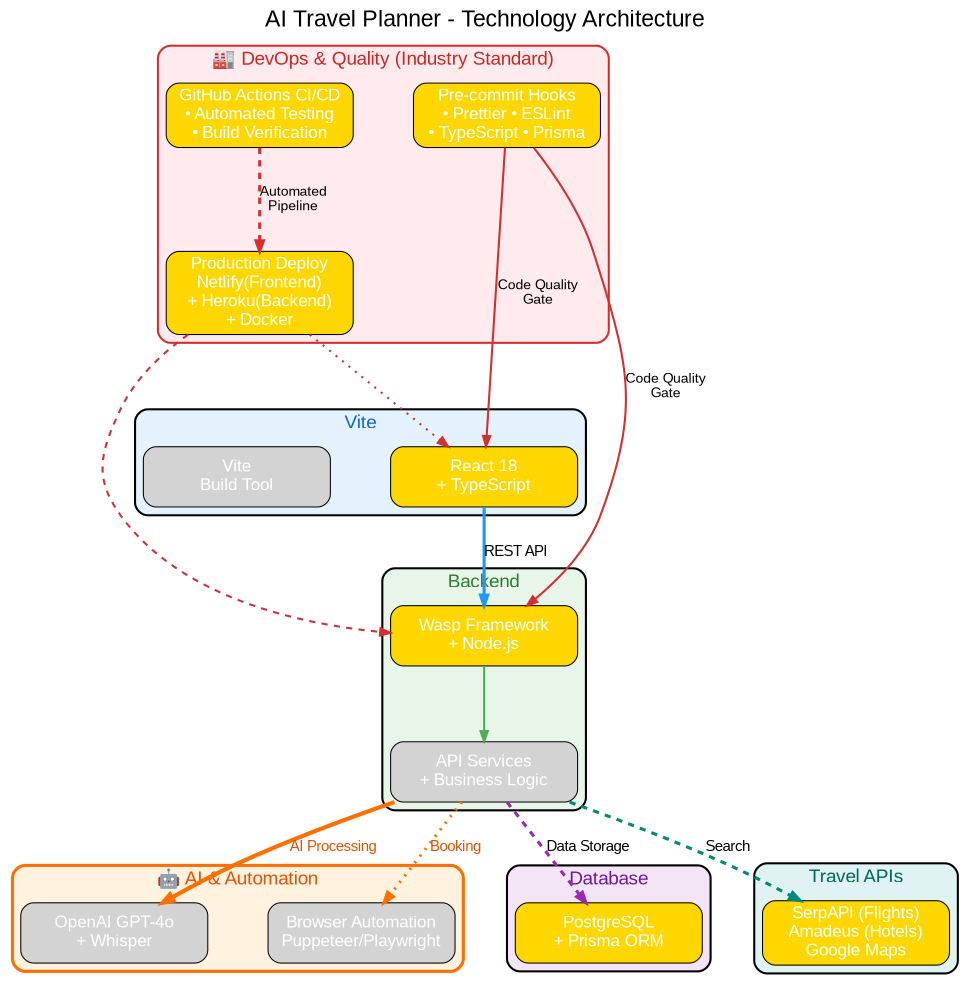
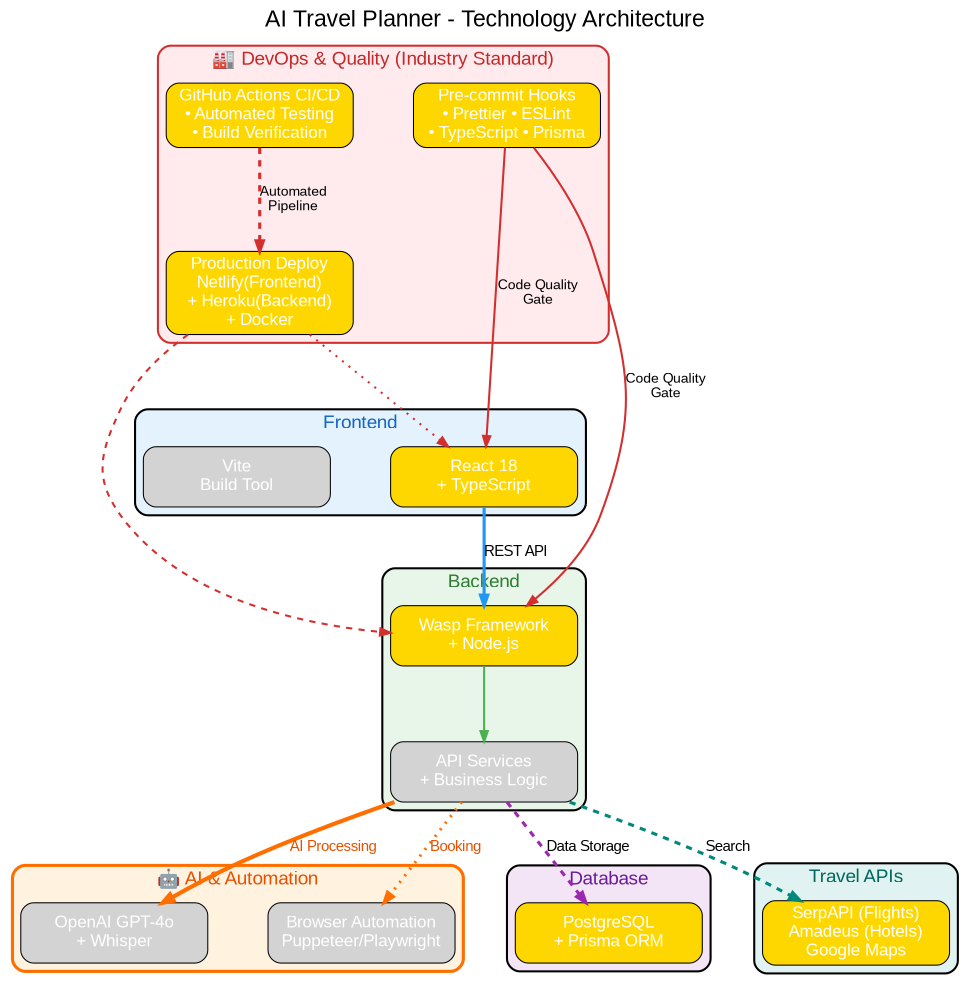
(360, 424) -> (360, 424)
